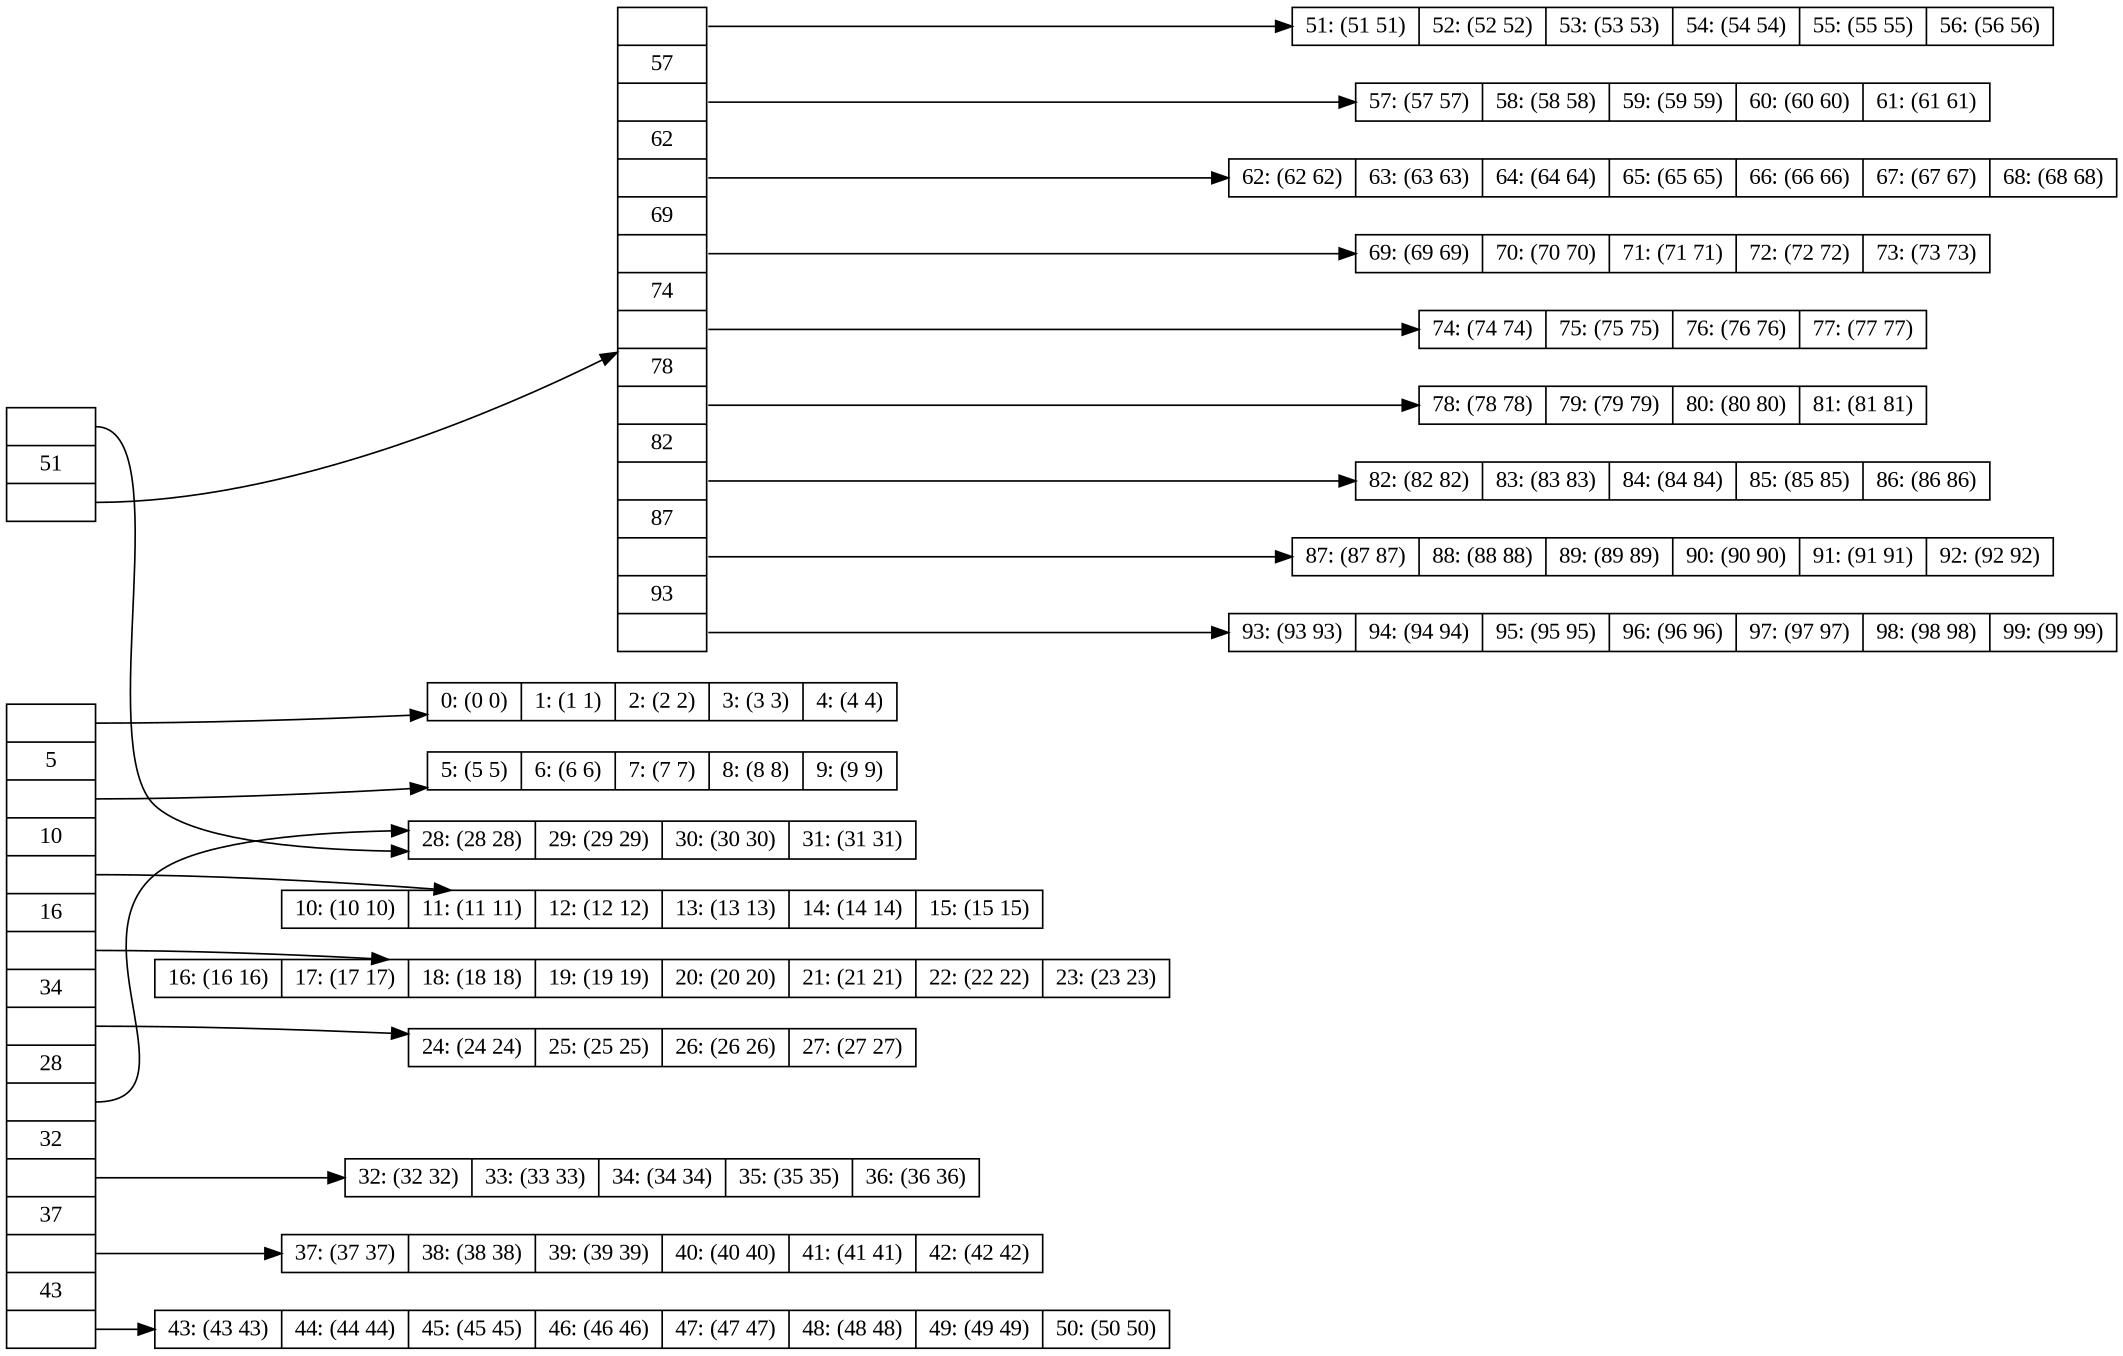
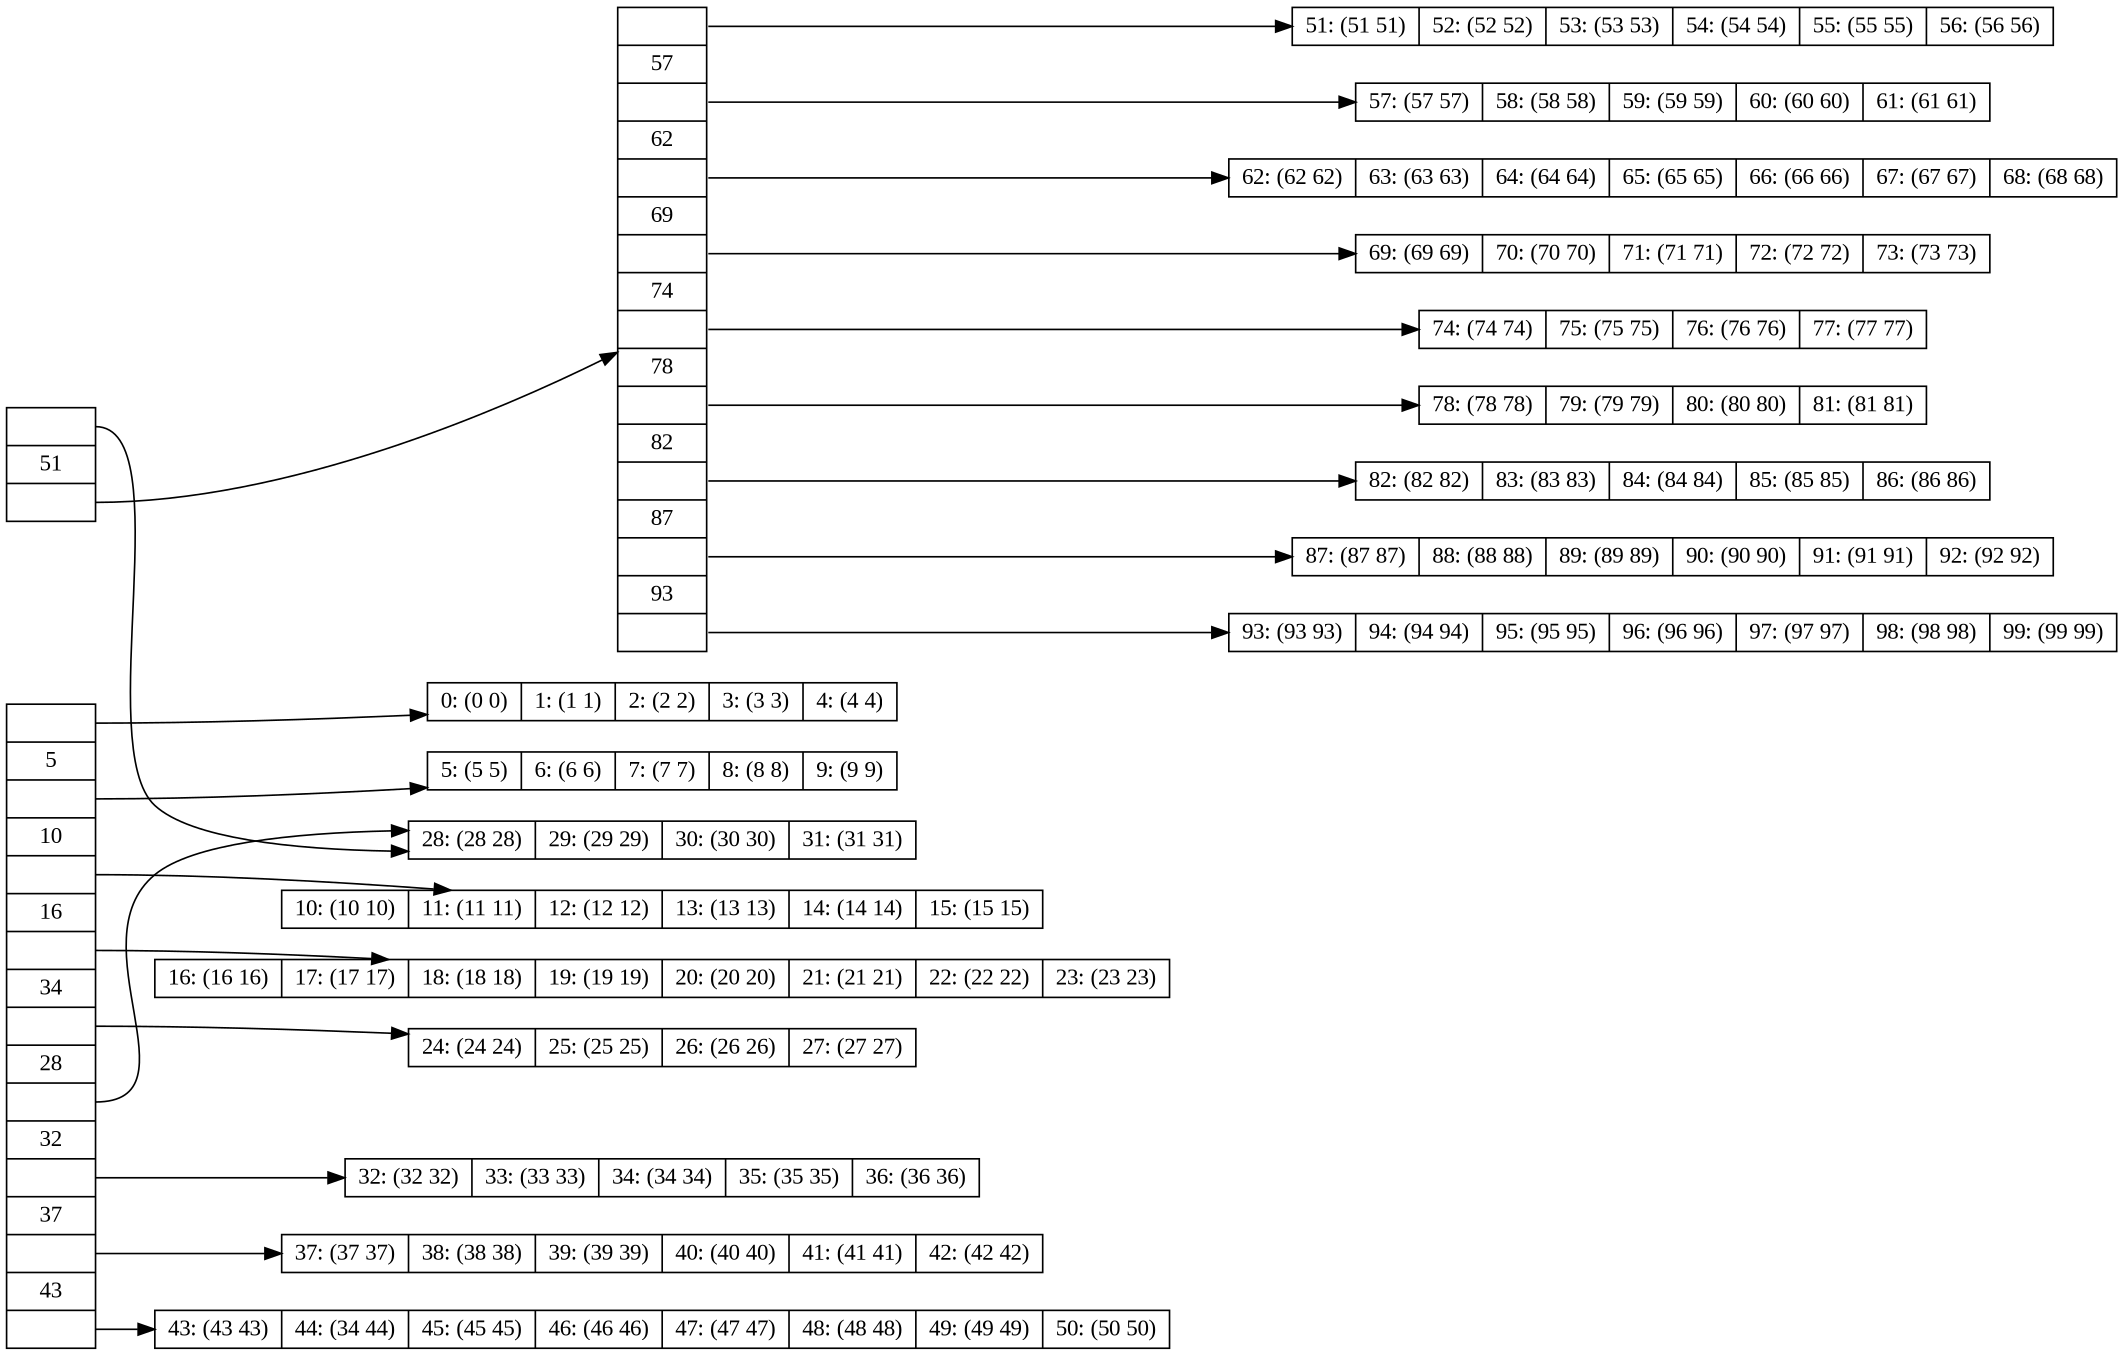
(345, 1328) -> (345, 1328)
